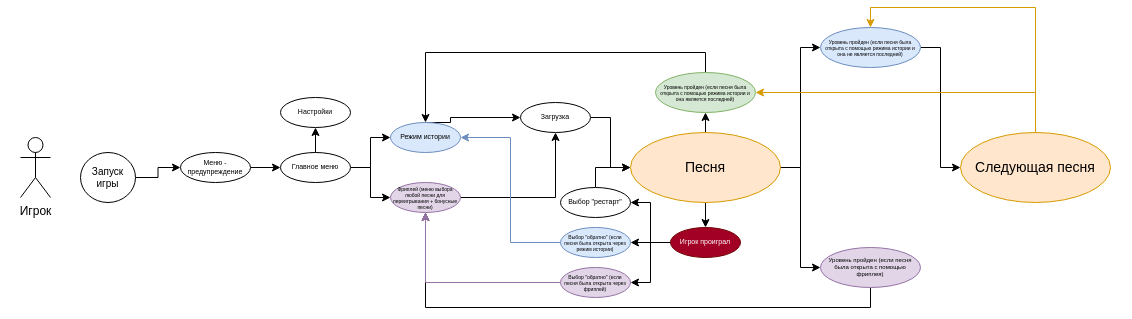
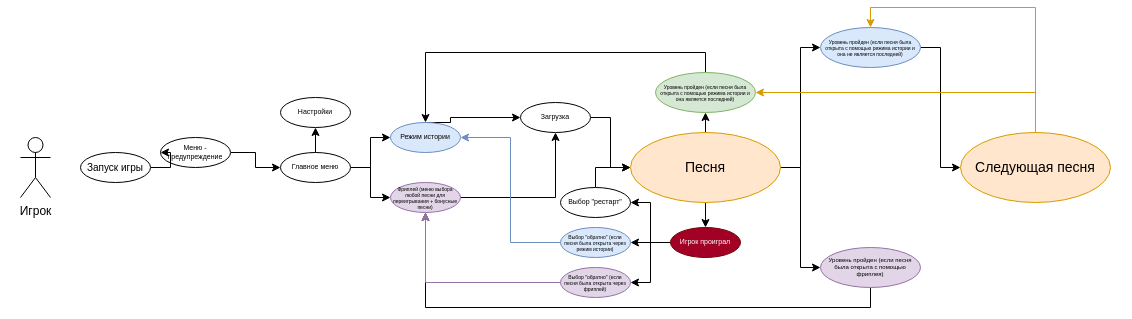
(216, 168) -> (196, 153)
(108, 178) -> (116, 168)
